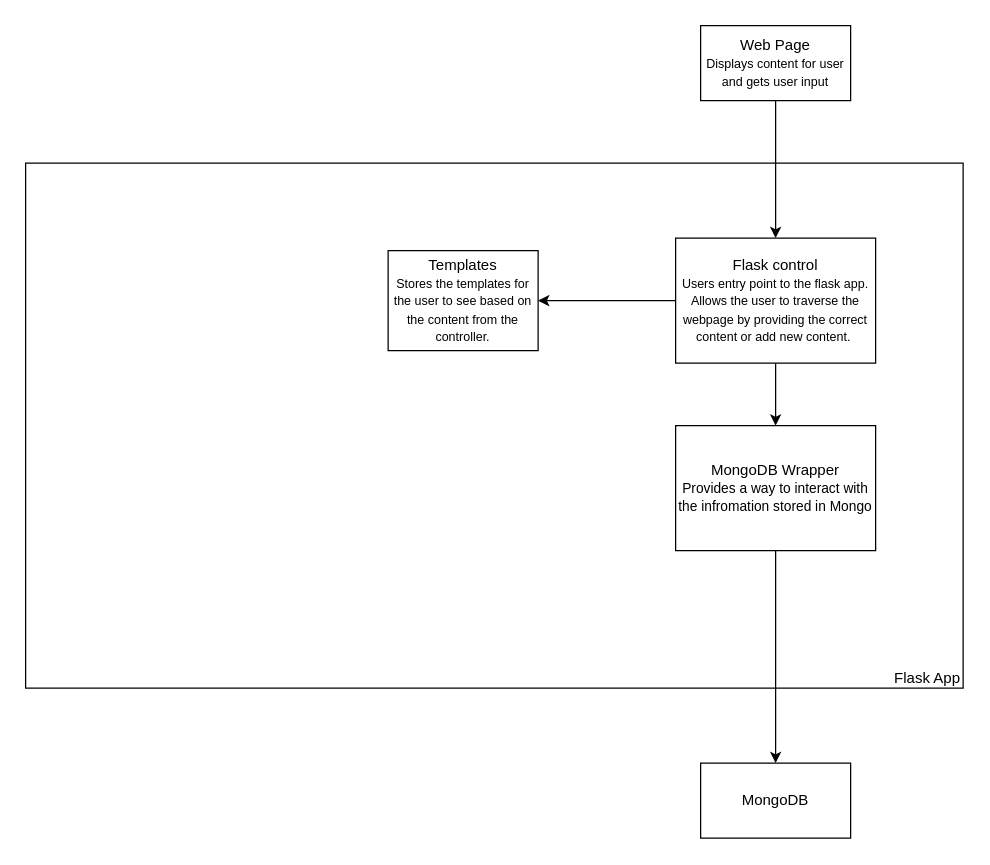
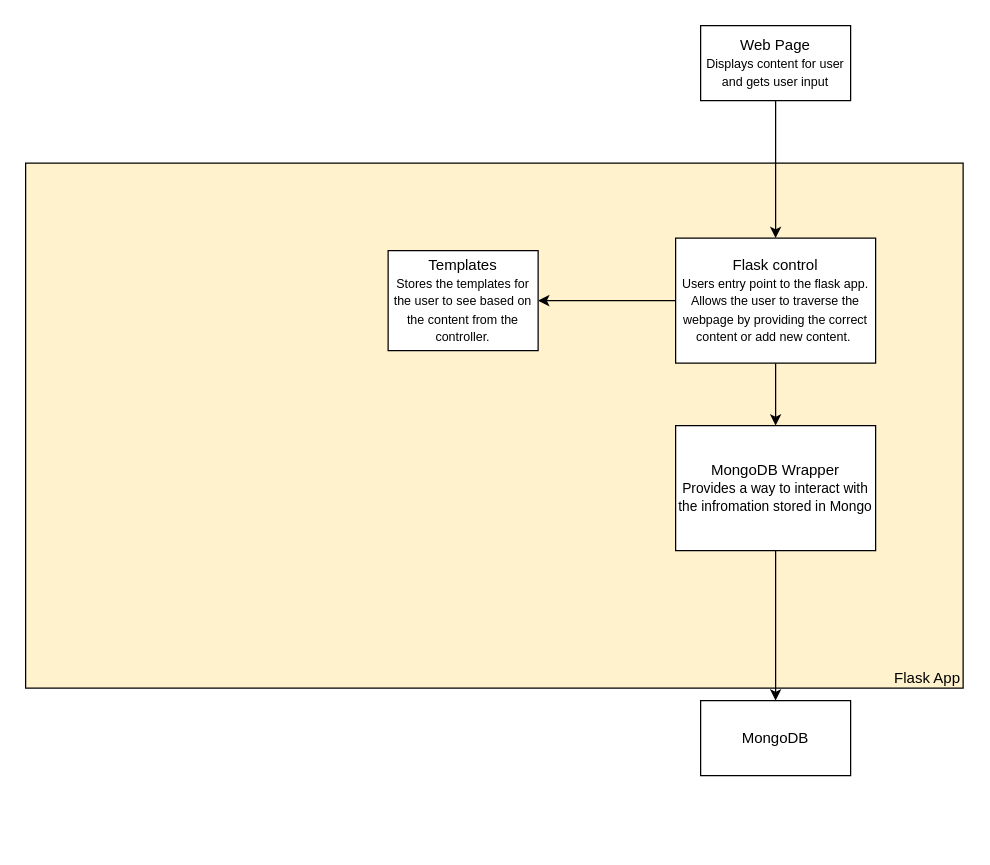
(494, 426) -> (494, 426)
(776, 801) -> (776, 738)
